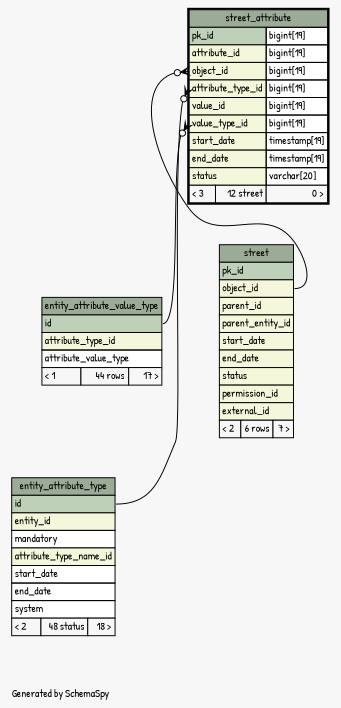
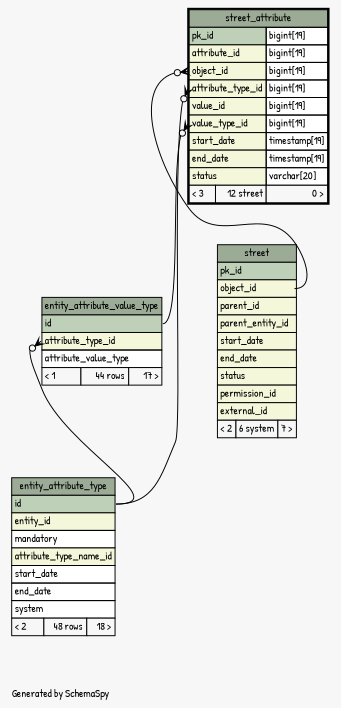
(257, 429) -> (257, 429)
none -> (78, 438)
(67, 626) -> (69, 626)
